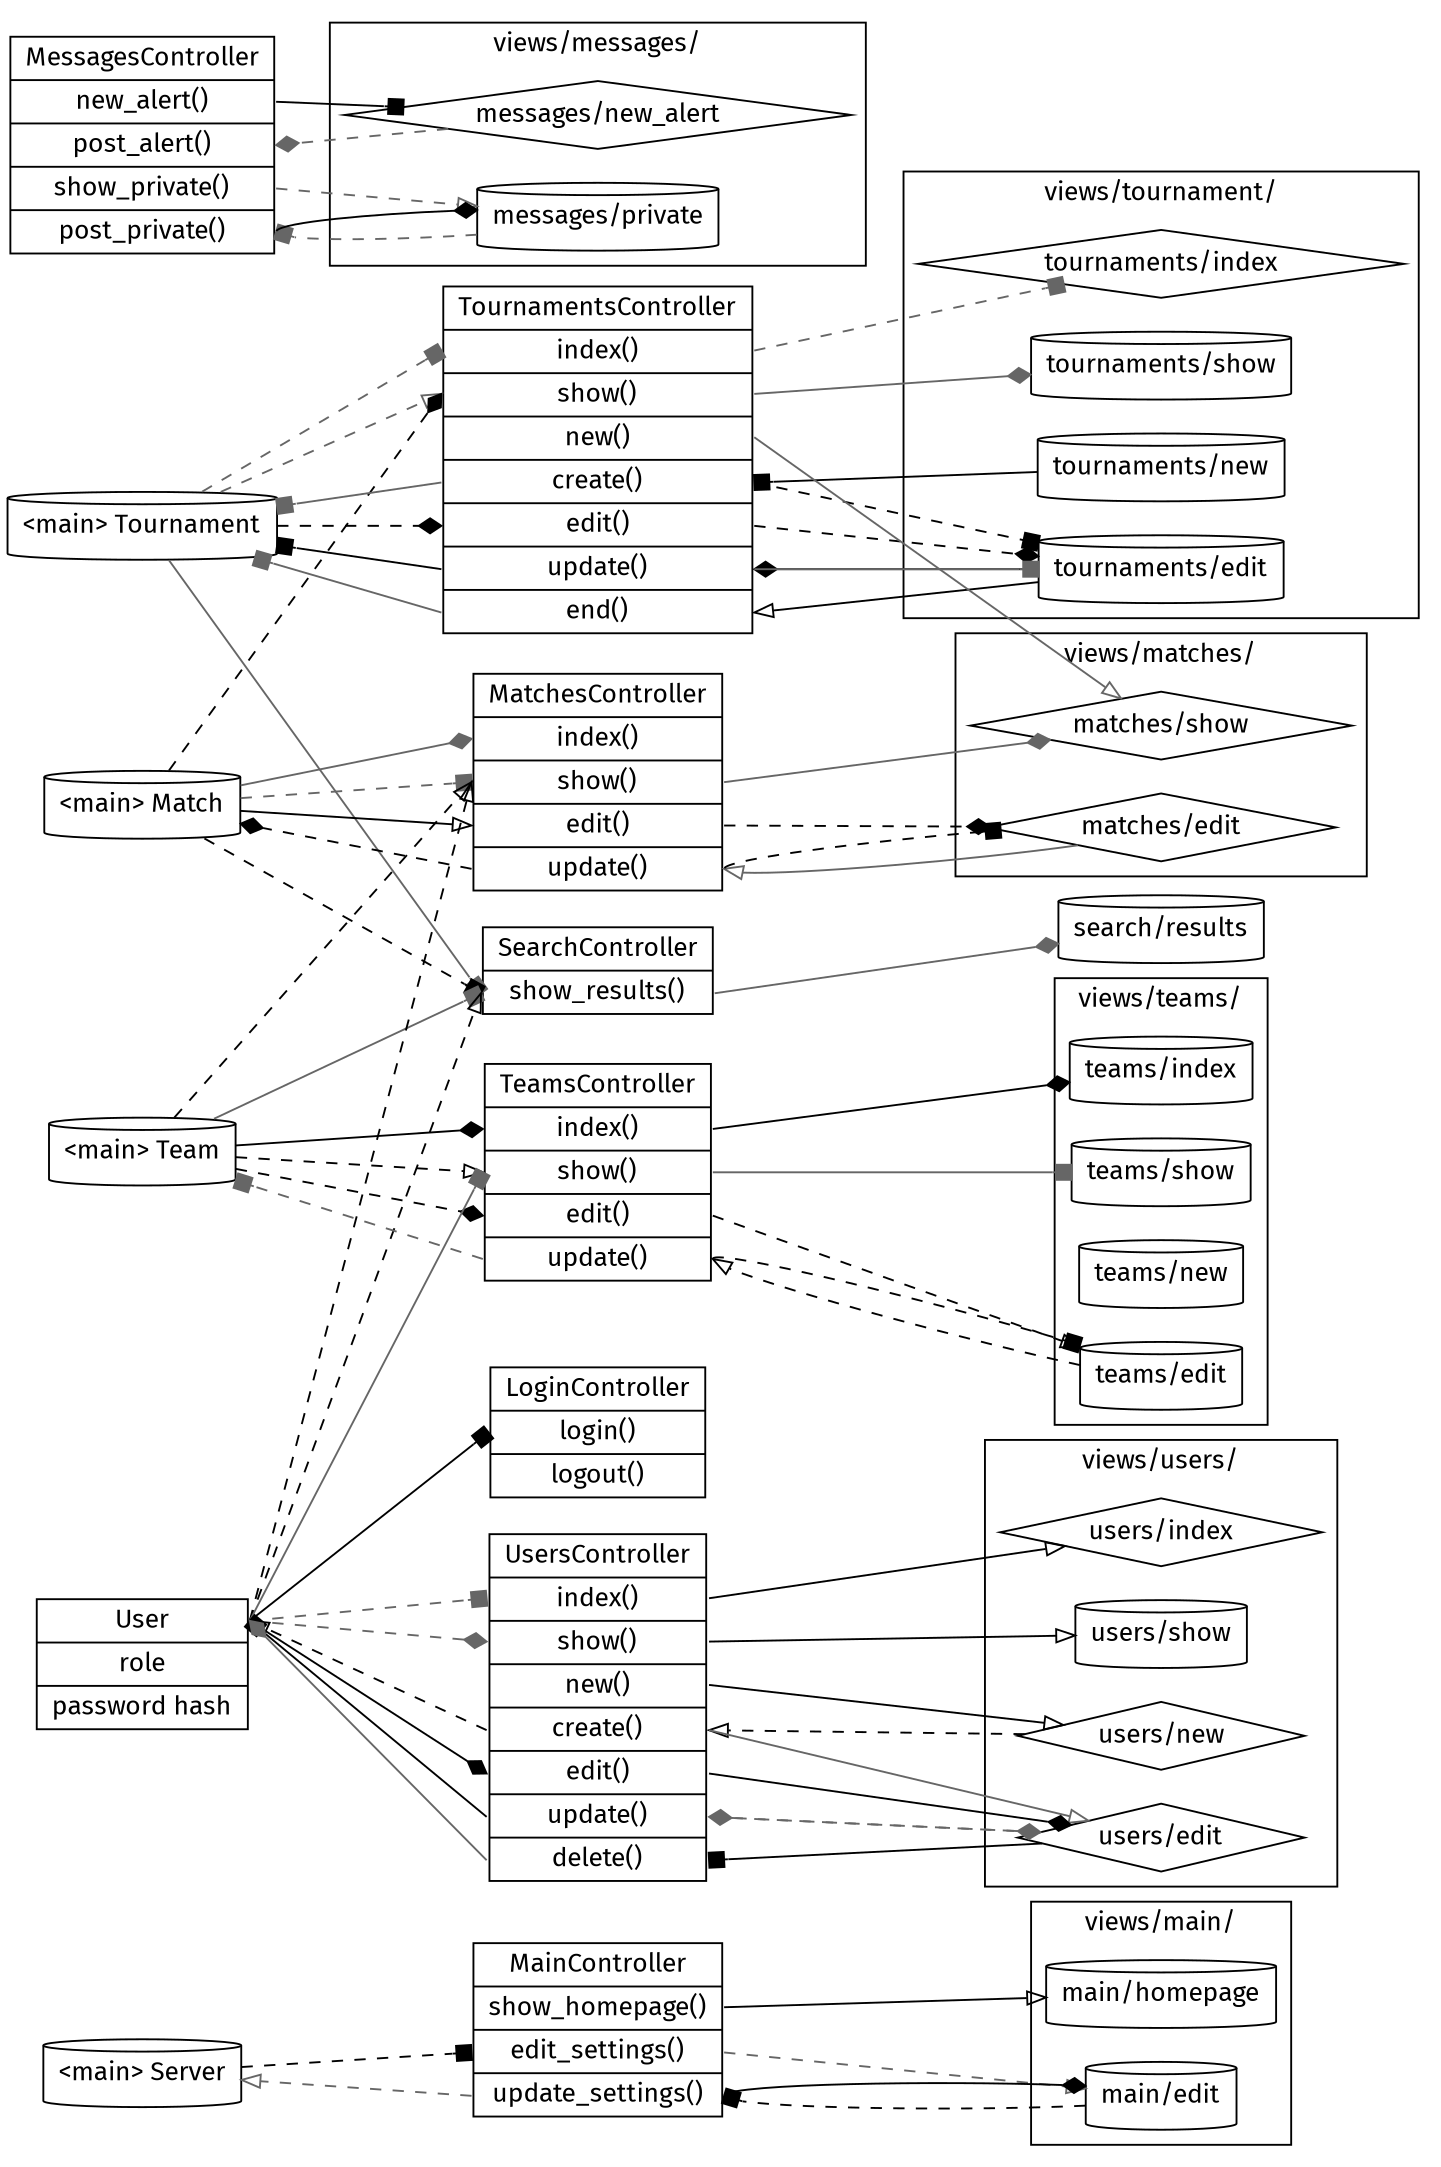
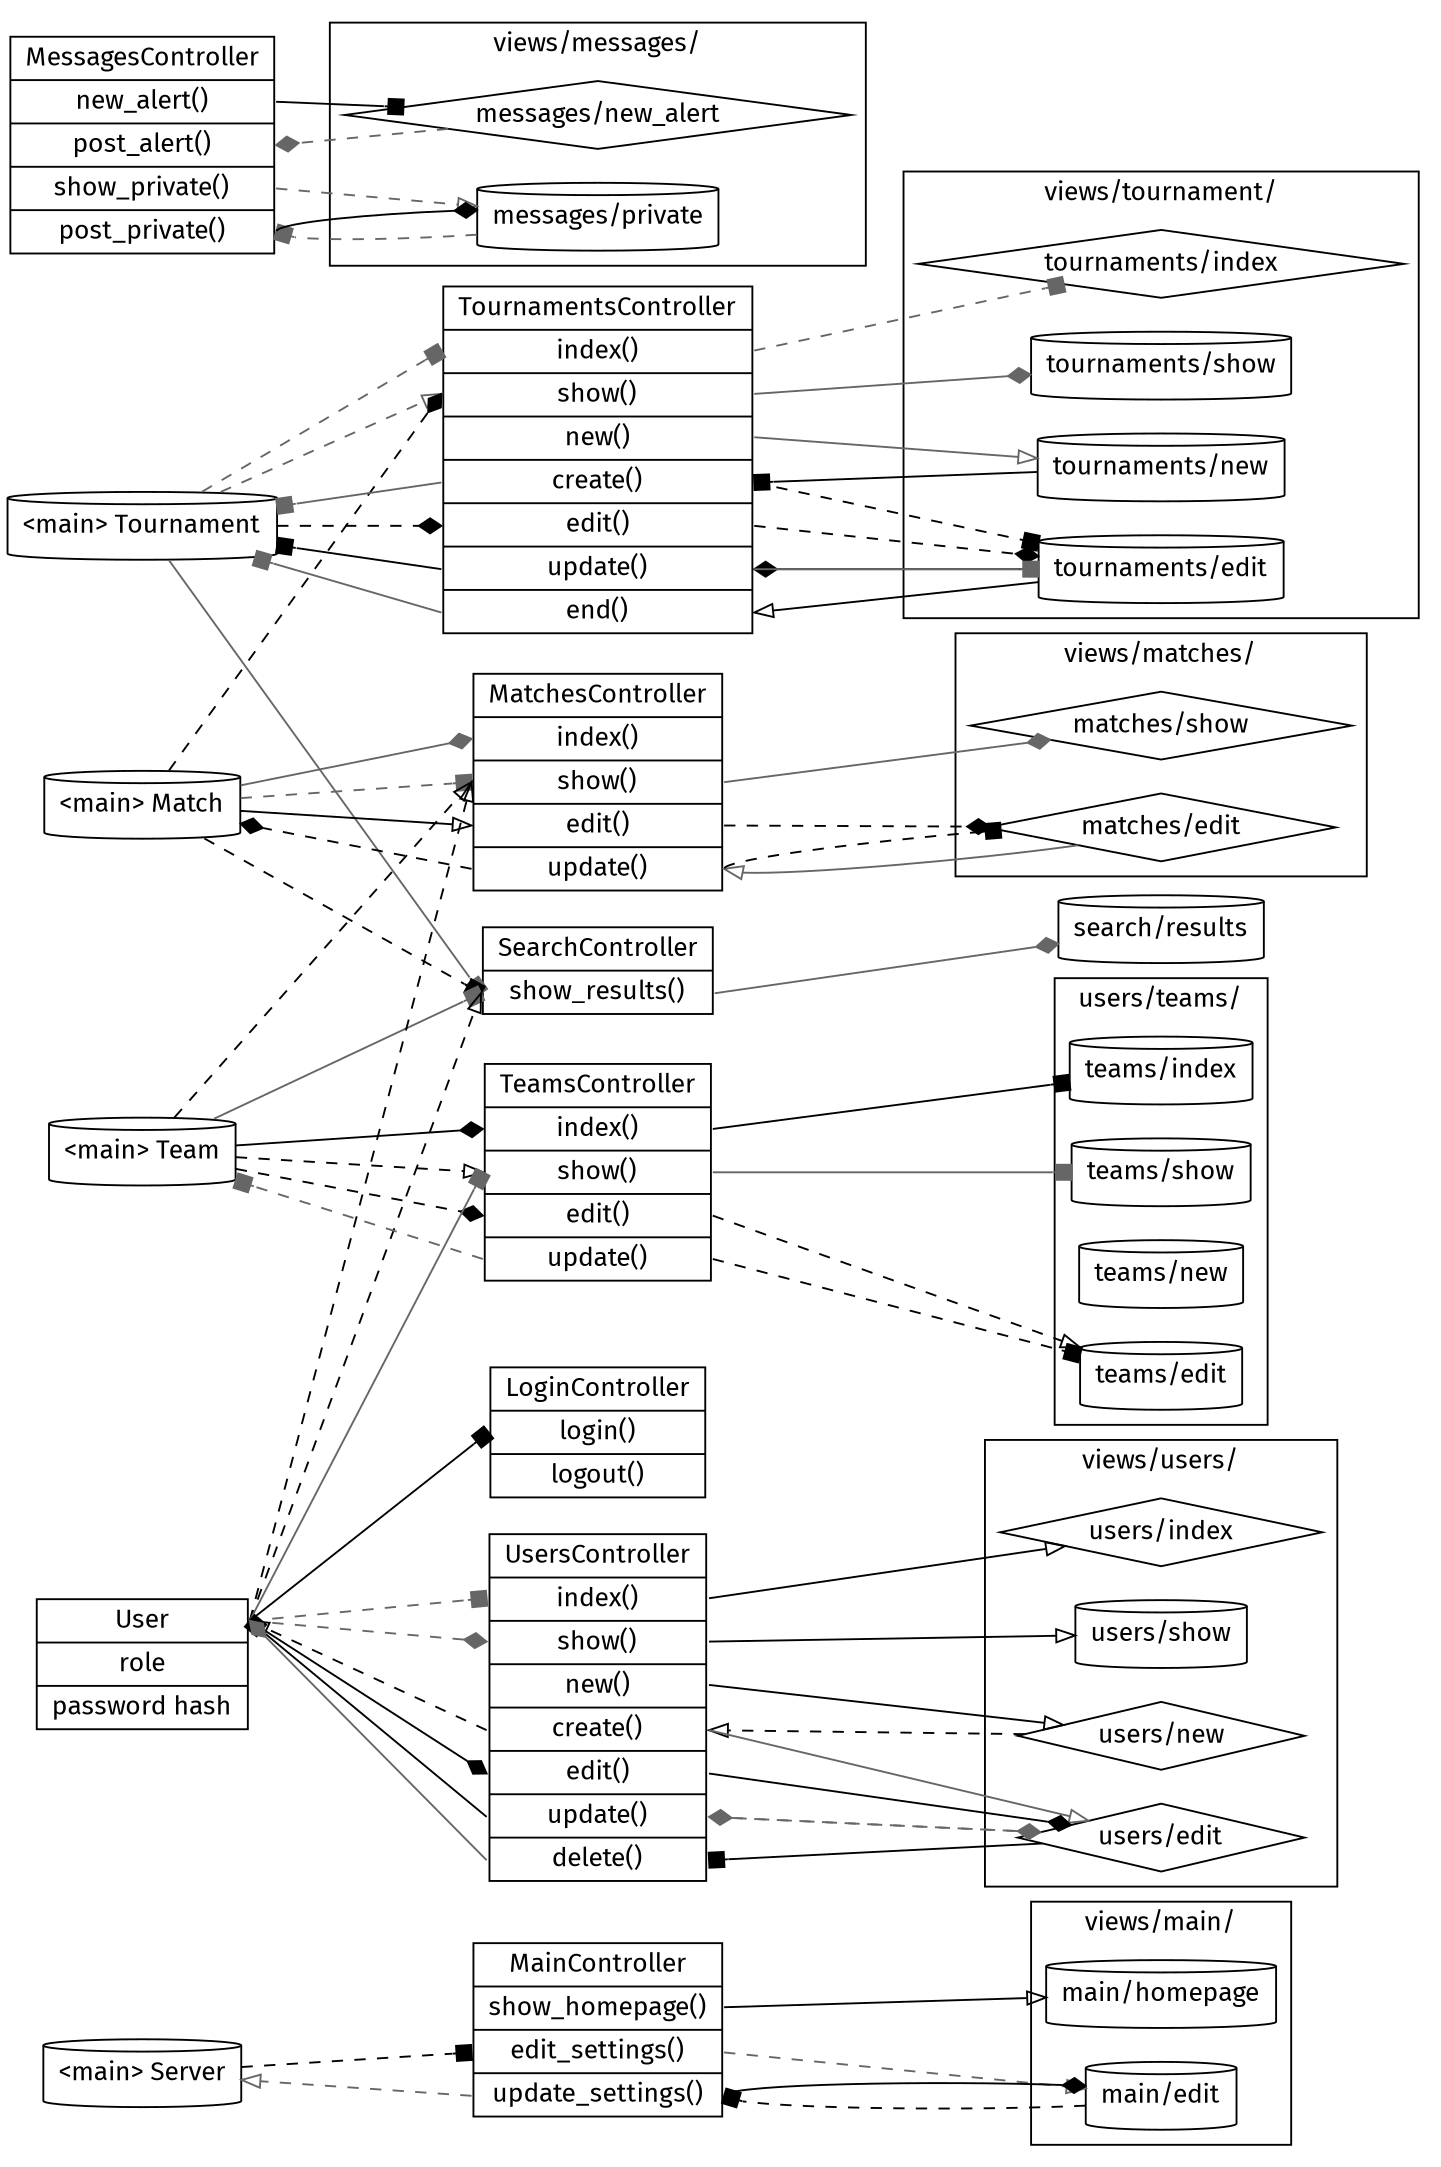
(921, 556) -> (886, 447)
(1161, 1000) -> (1161, 1000)
(880, 1107) -> (882, 1107)
(904, 1321) -> none
